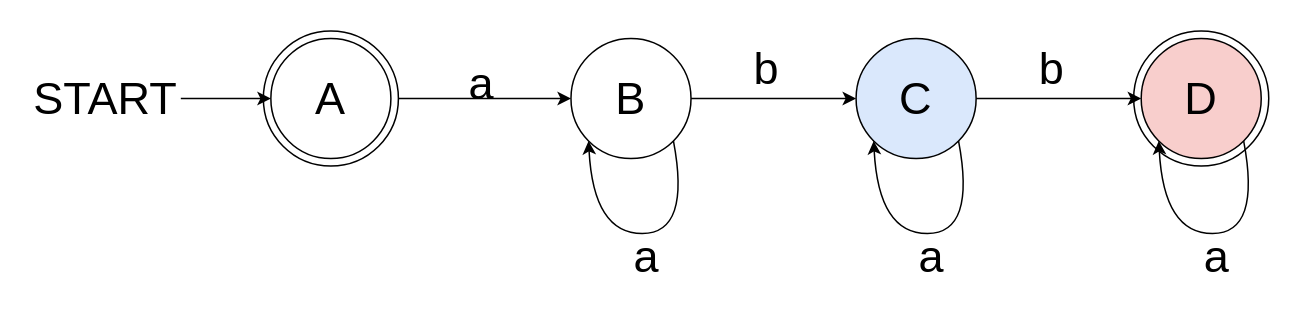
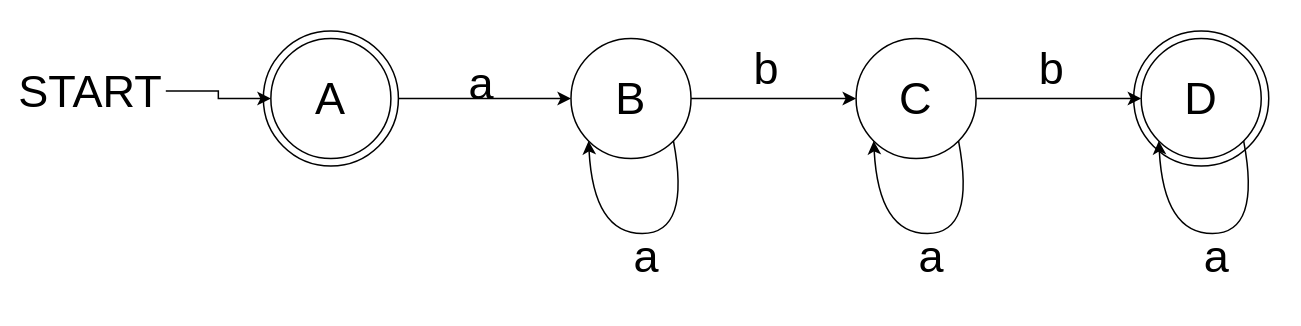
(106, 98) -> (91, 91)
(916, 98) -> (916, 98)
(1201, 98) -> (1201, 98)
